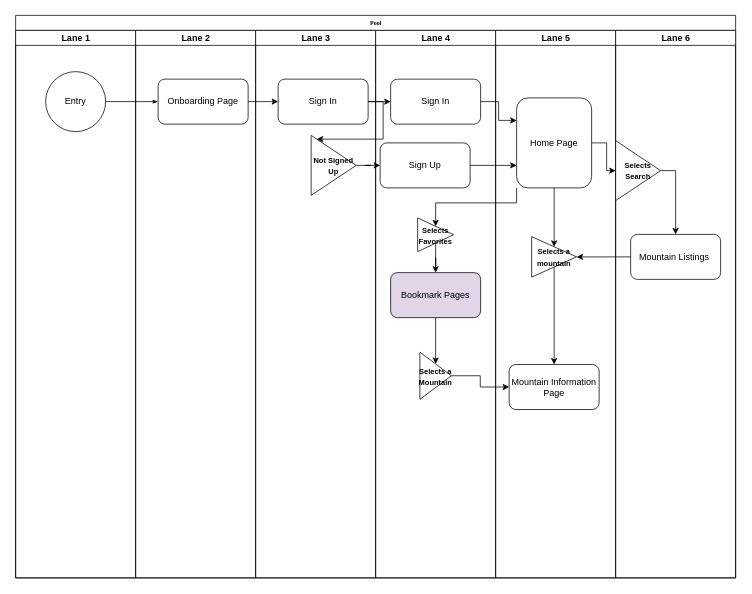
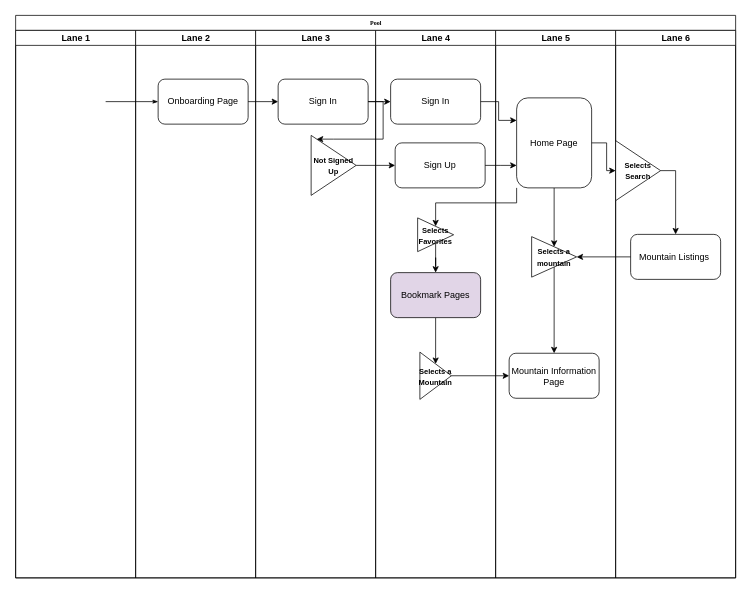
(75, 102) -> none
(425, 165) -> (440, 165)
(554, 387) -> (554, 376)
